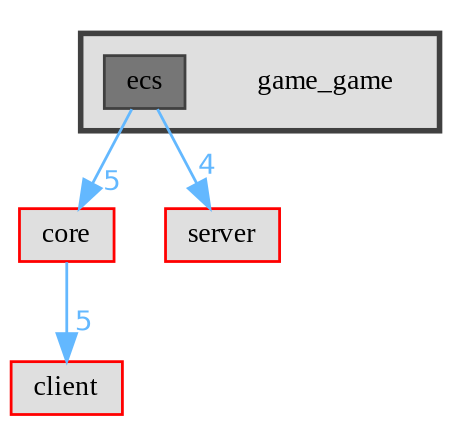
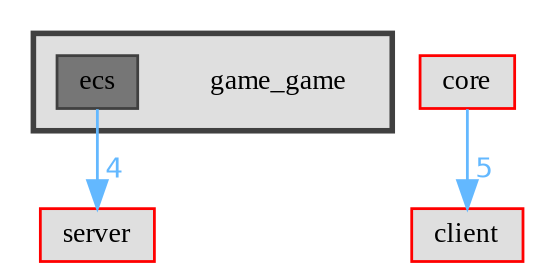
(111, 148) -> none
